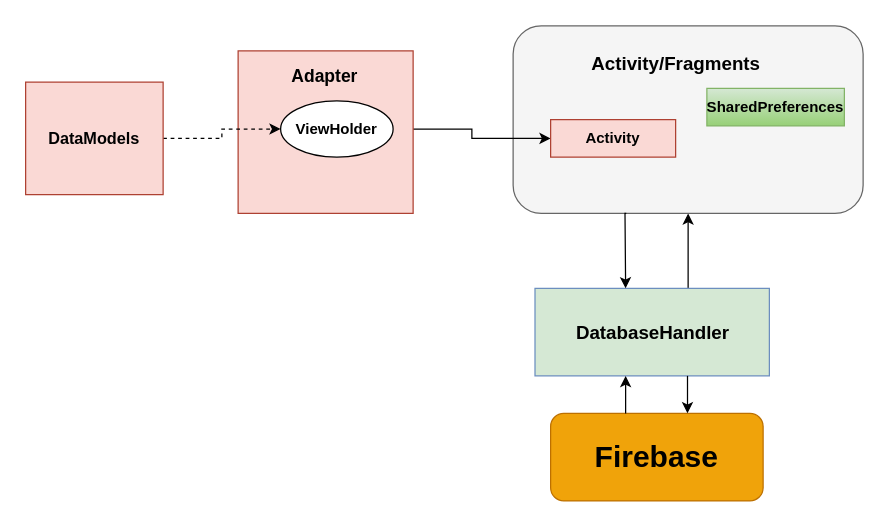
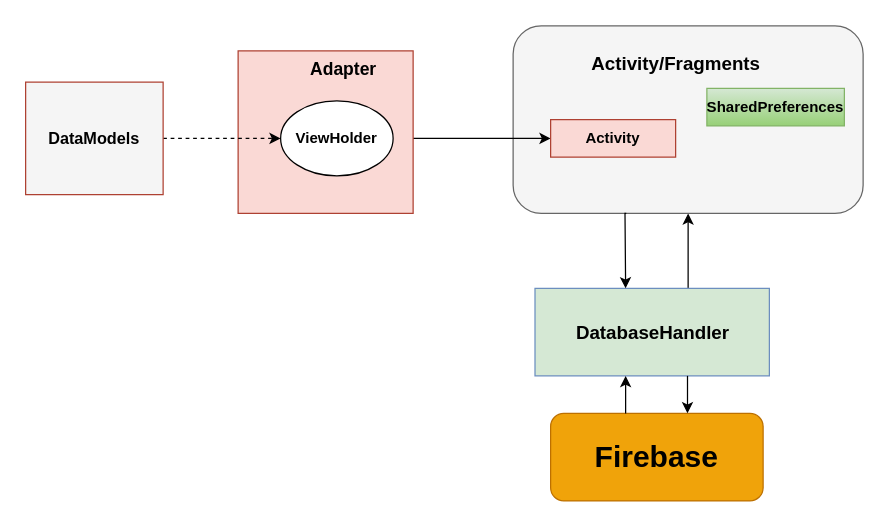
(324, 76) -> (343, 69)
(337, 129) -> (337, 138)
(94, 138) -> (94, 138)
